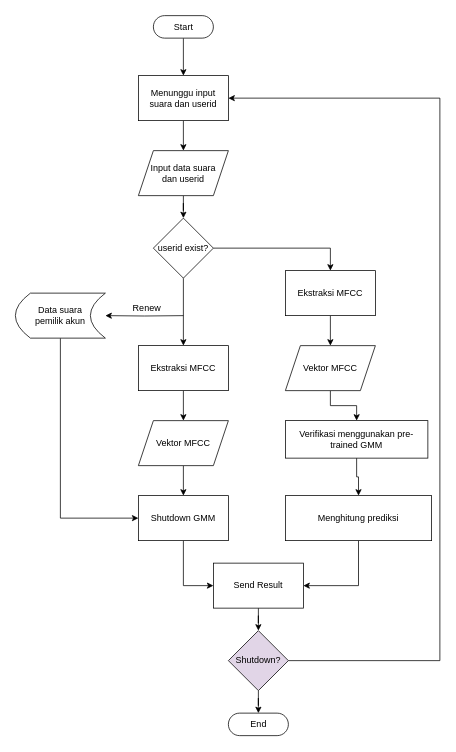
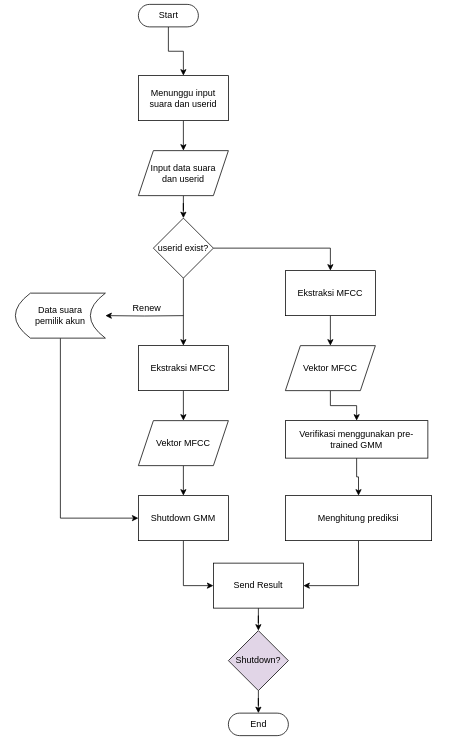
(183, 27) -> (168, 15)
(365, 660) -> none
